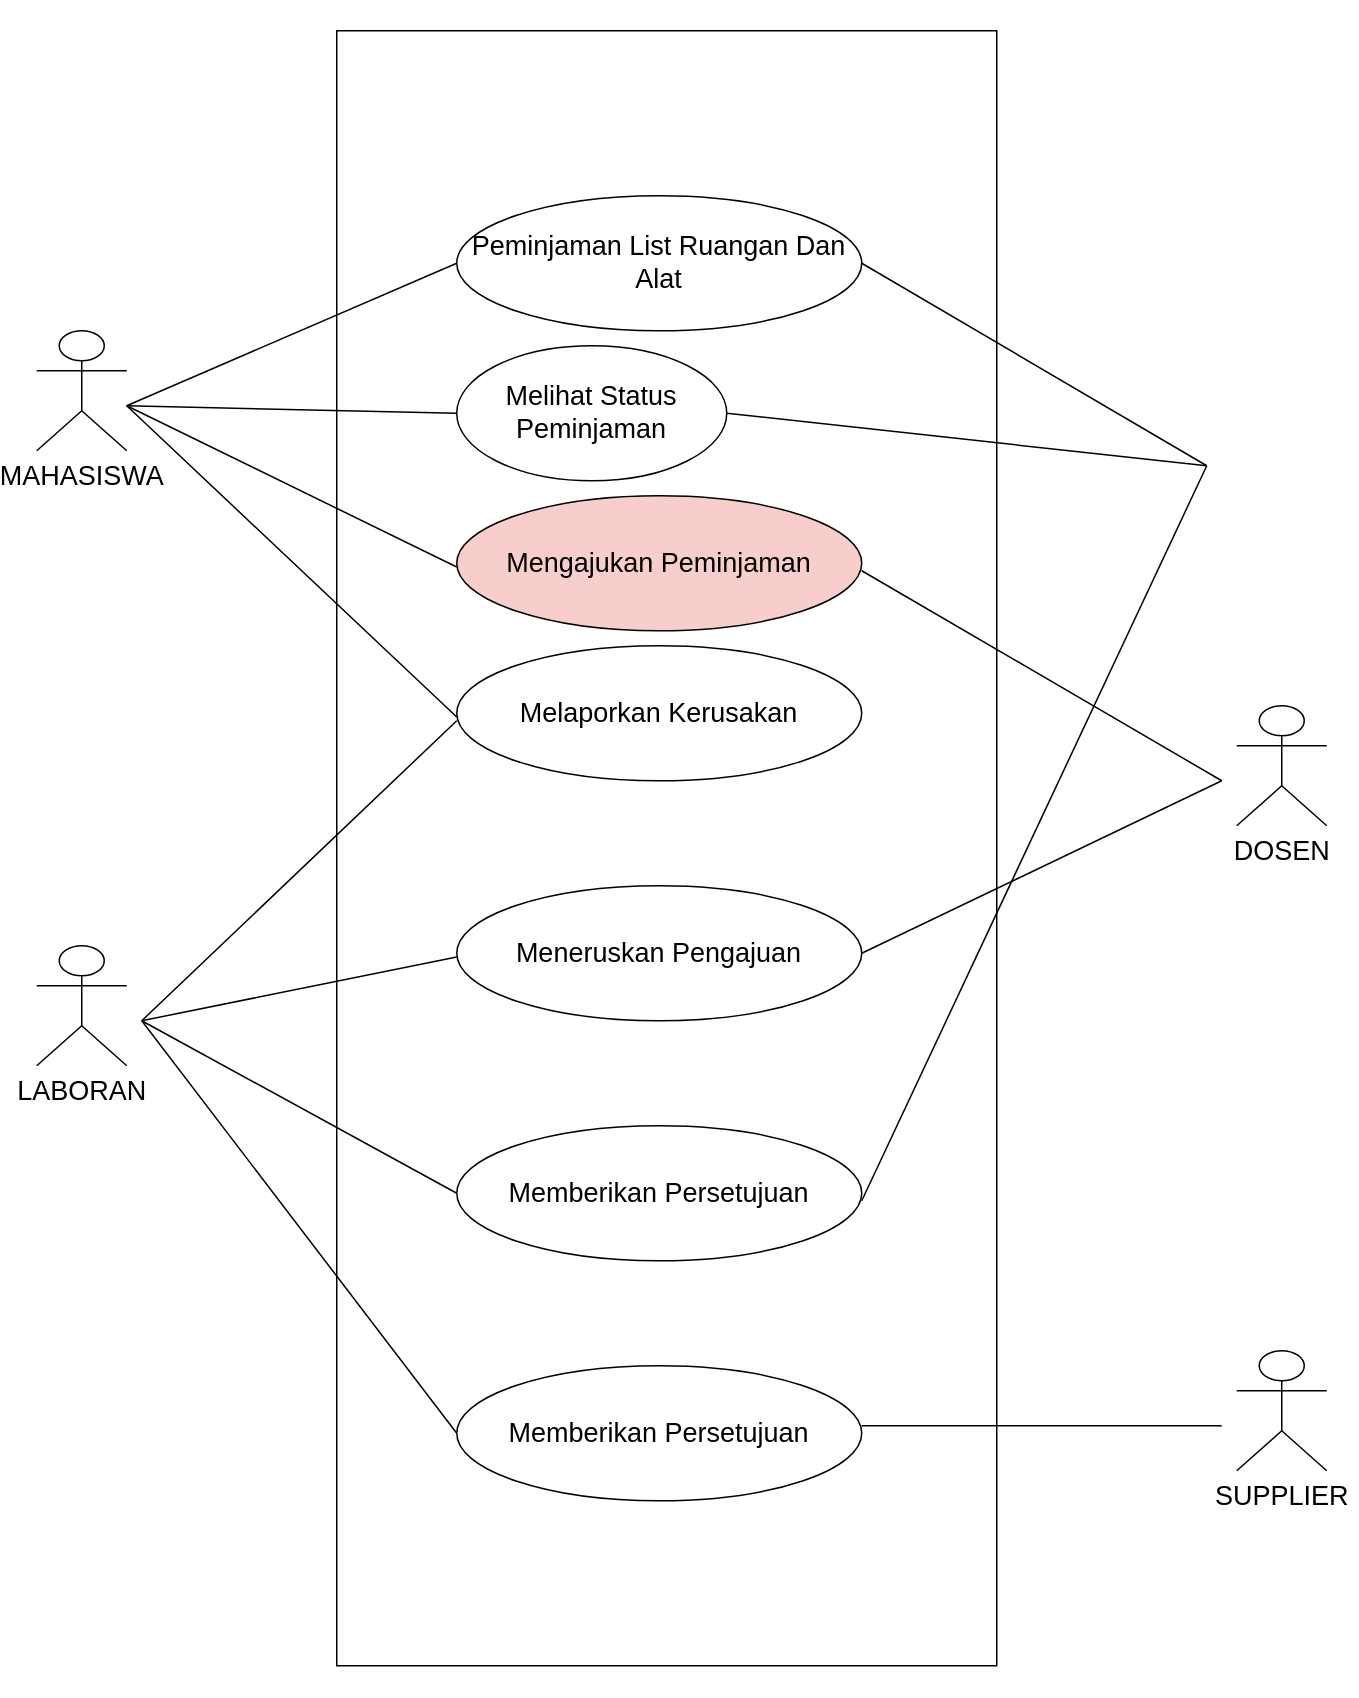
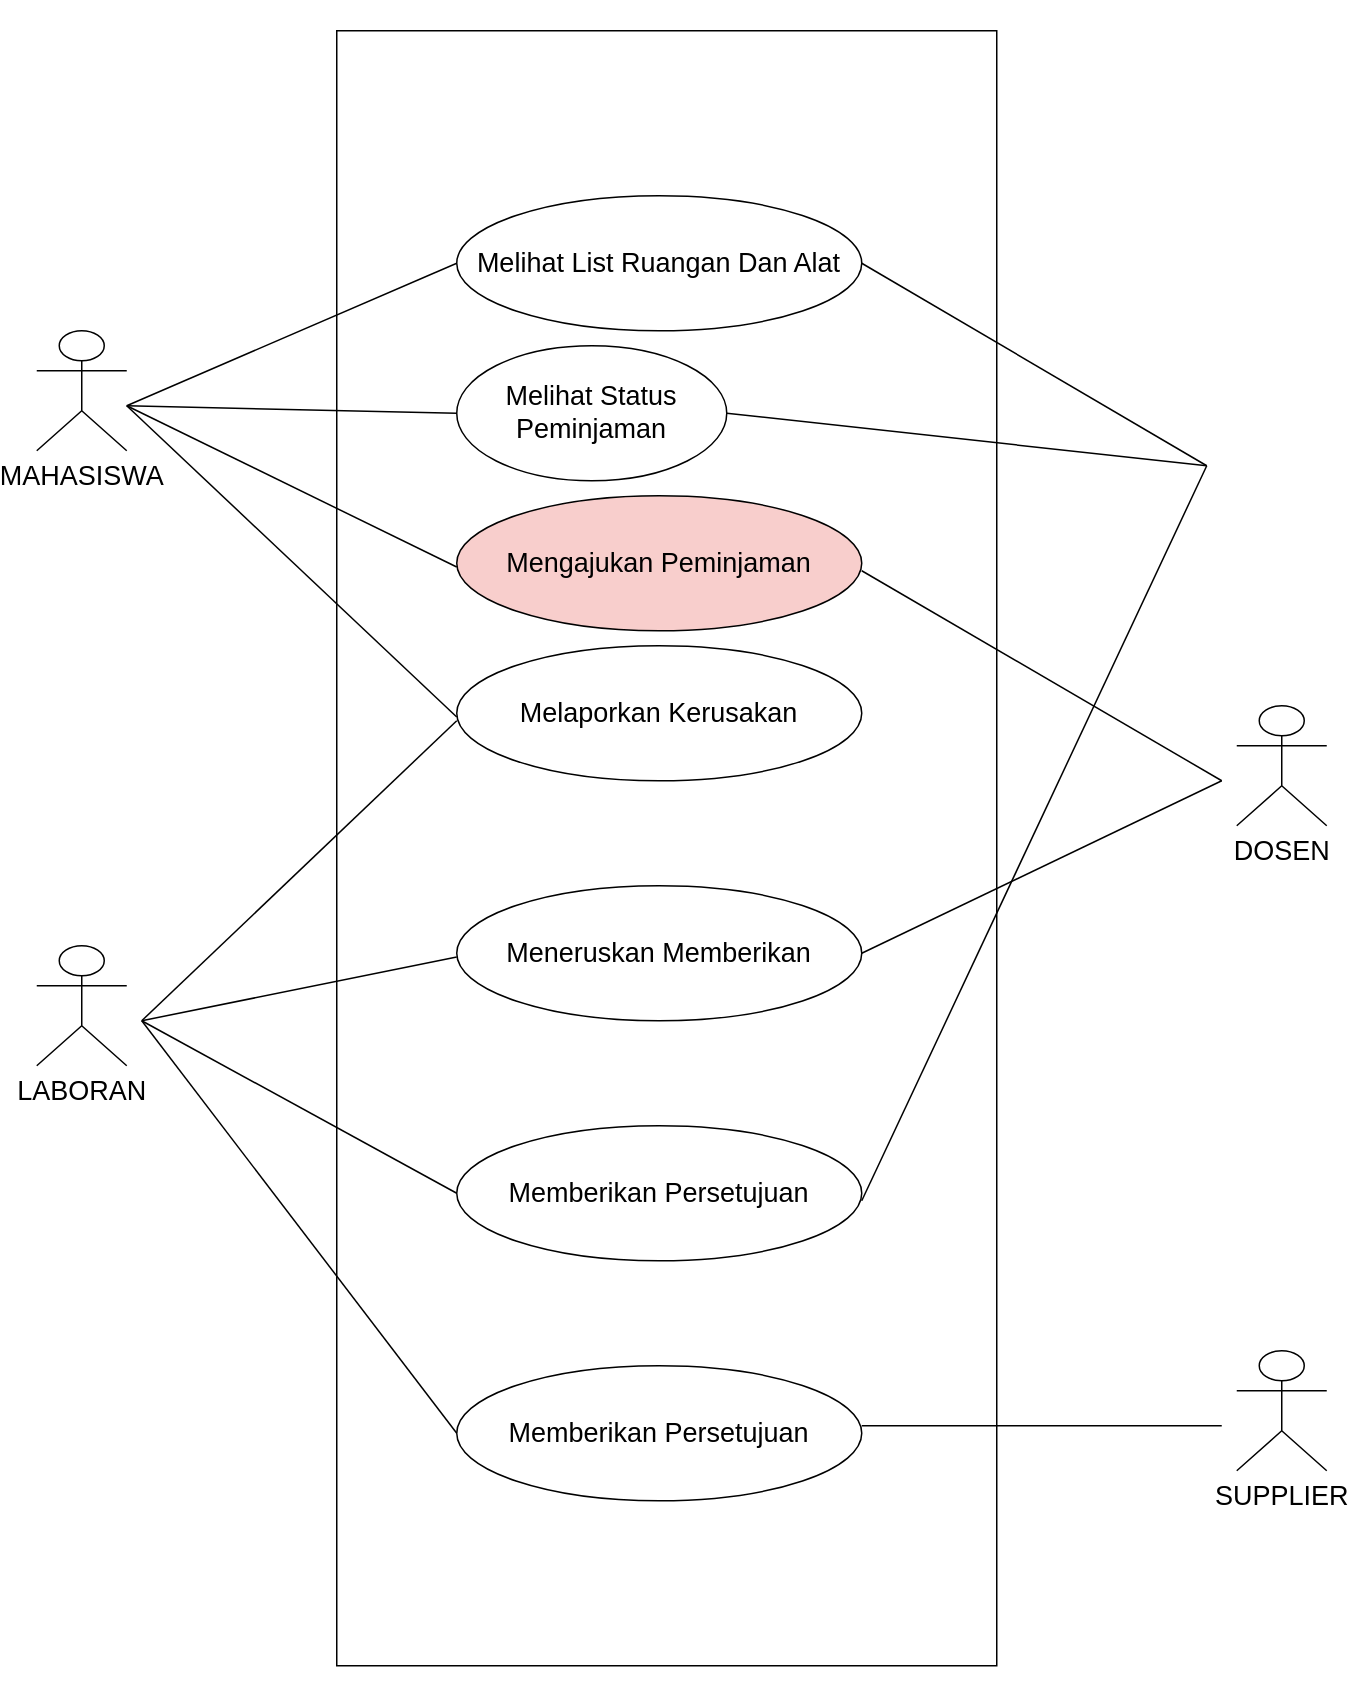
(659, 263) -> (659, 263)
(659, 953) -> (659, 953)
